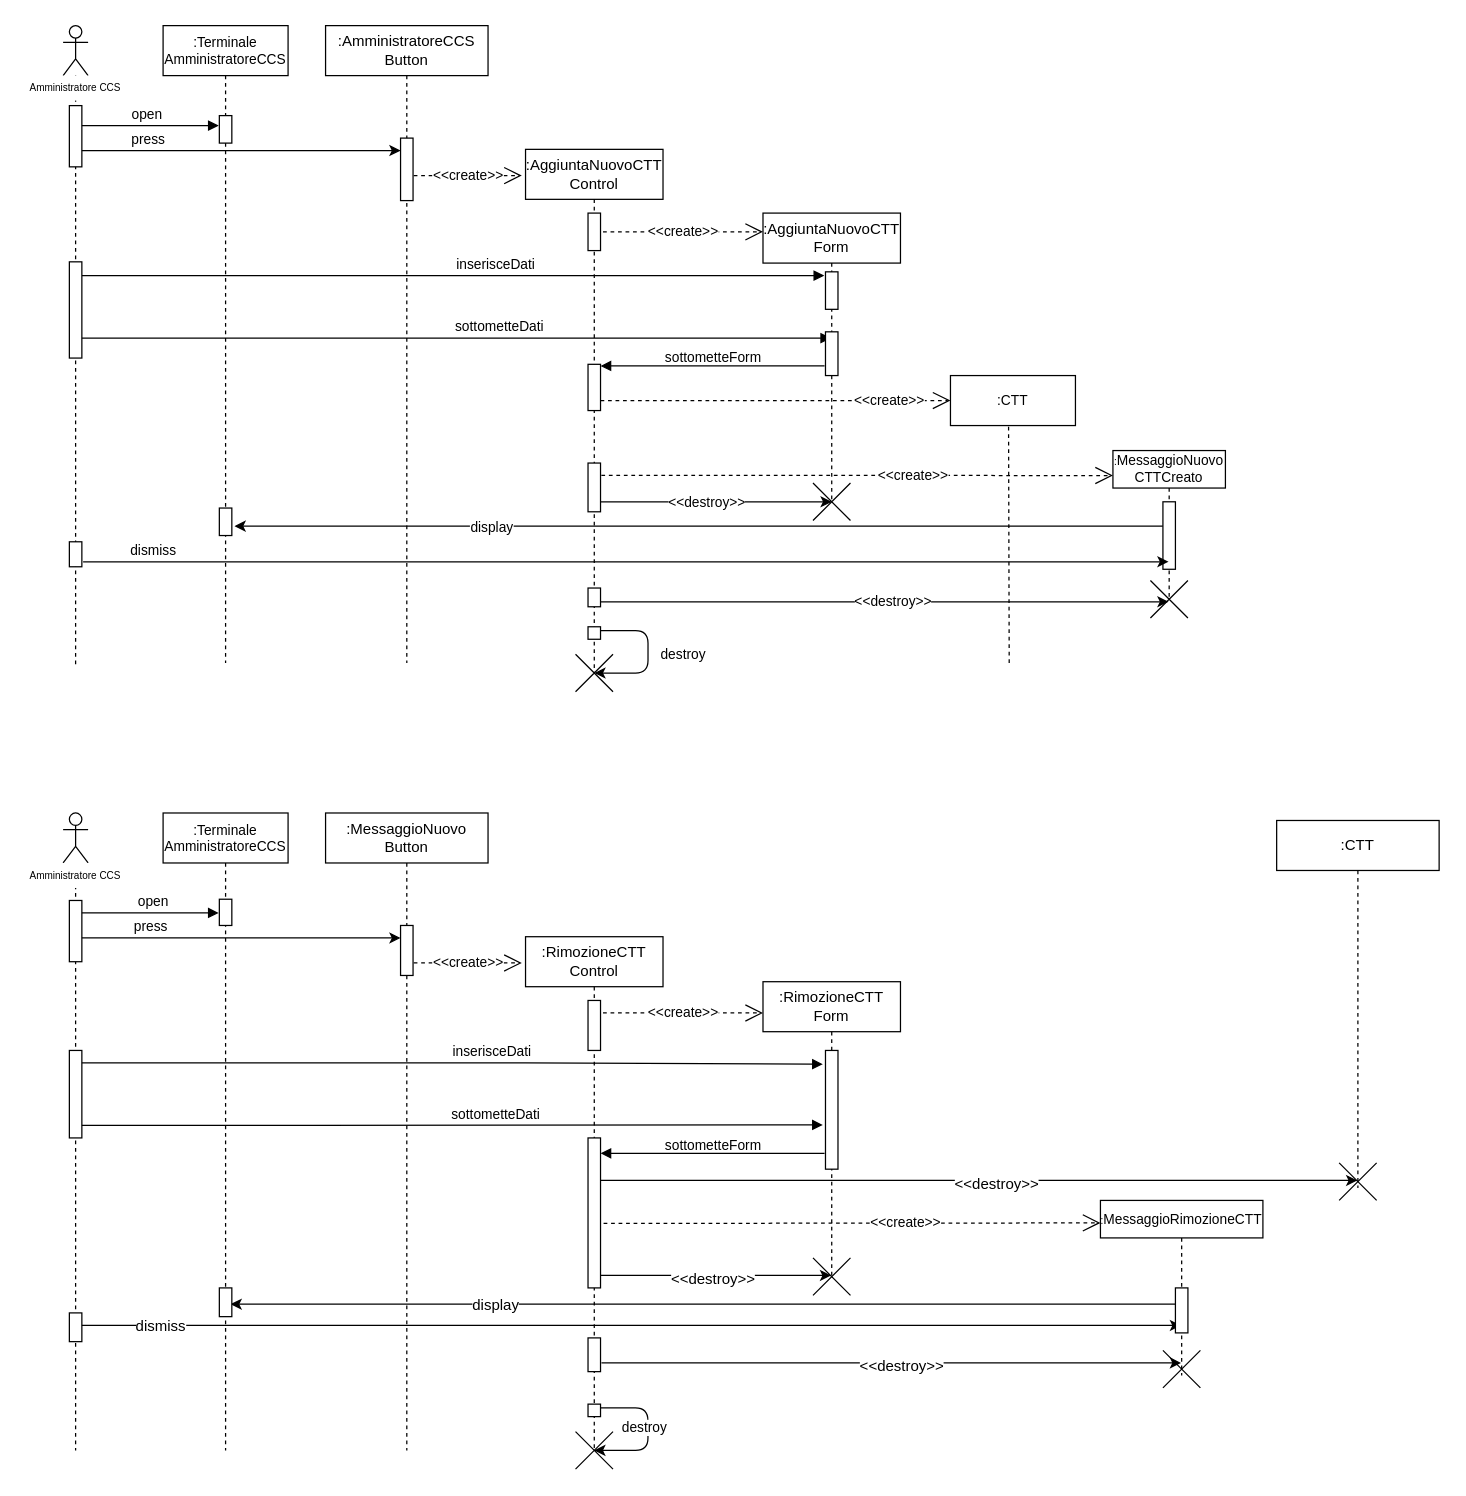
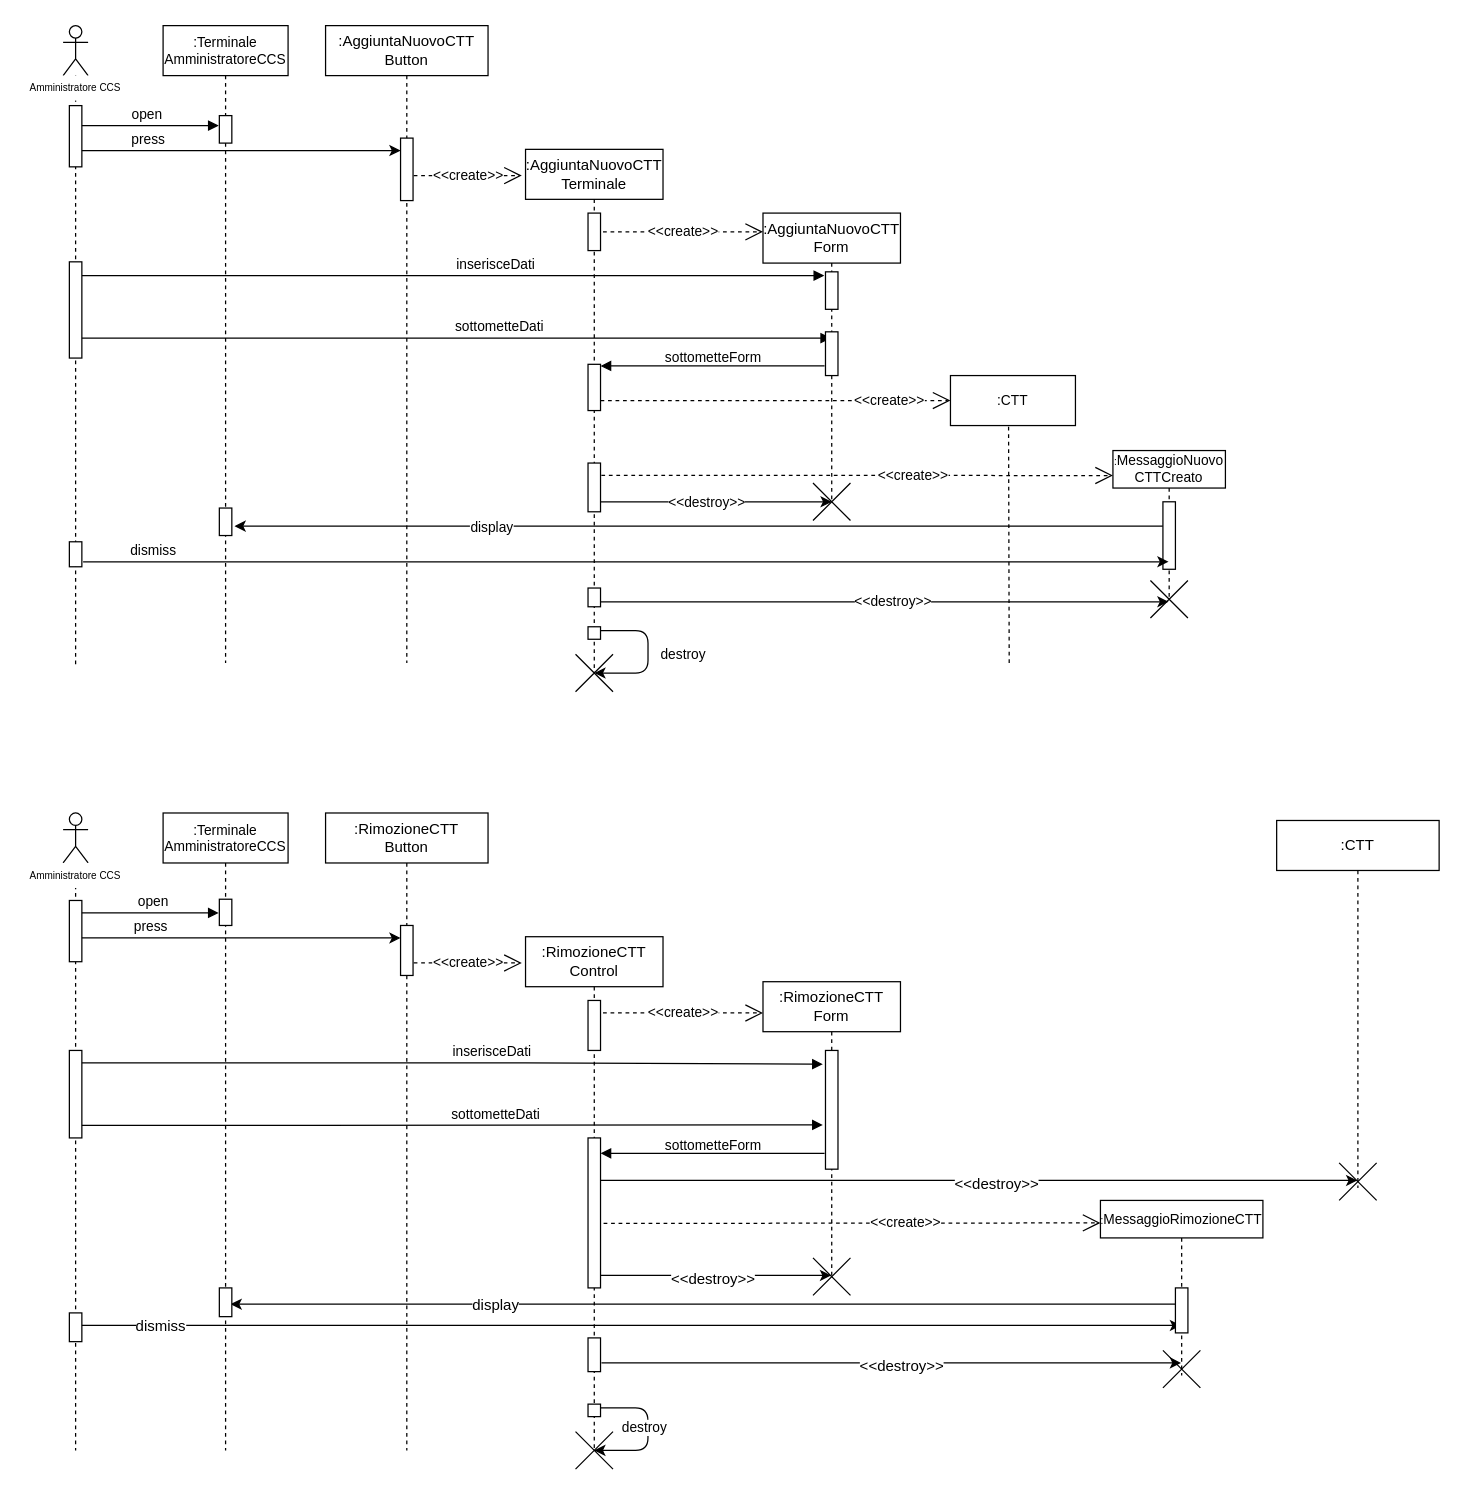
(407, 51) -> (407, 51)
(594, 174) -> (594, 174)
(407, 838) -> (407, 838)
